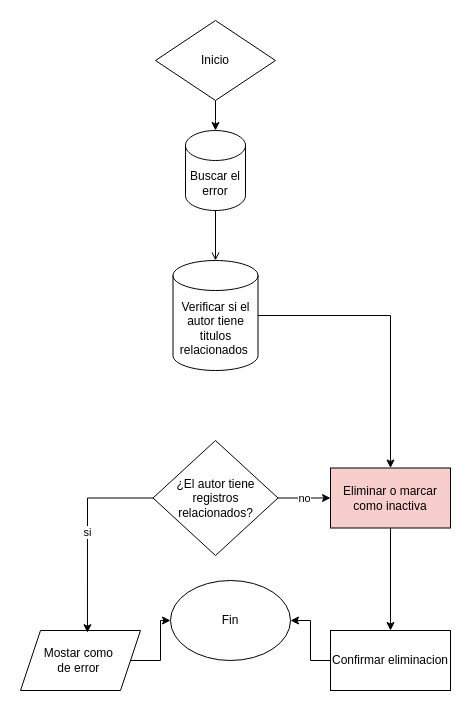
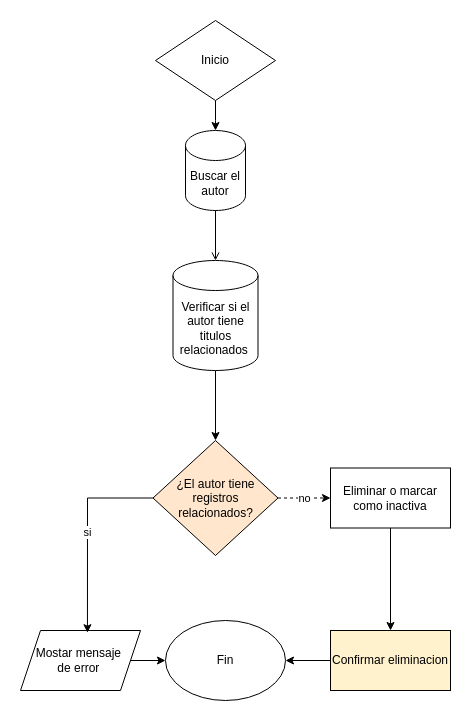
(216, 184) -> (216, 184)
(391, 323) -> (216, 402)
(216, 498) -> (216, 498)
(288, 498) -> (288, 498)
(391, 498) -> (391, 498)
(231, 621) -> (226, 661)
(81, 661) -> (81, 661)
(391, 661) -> (391, 661)
